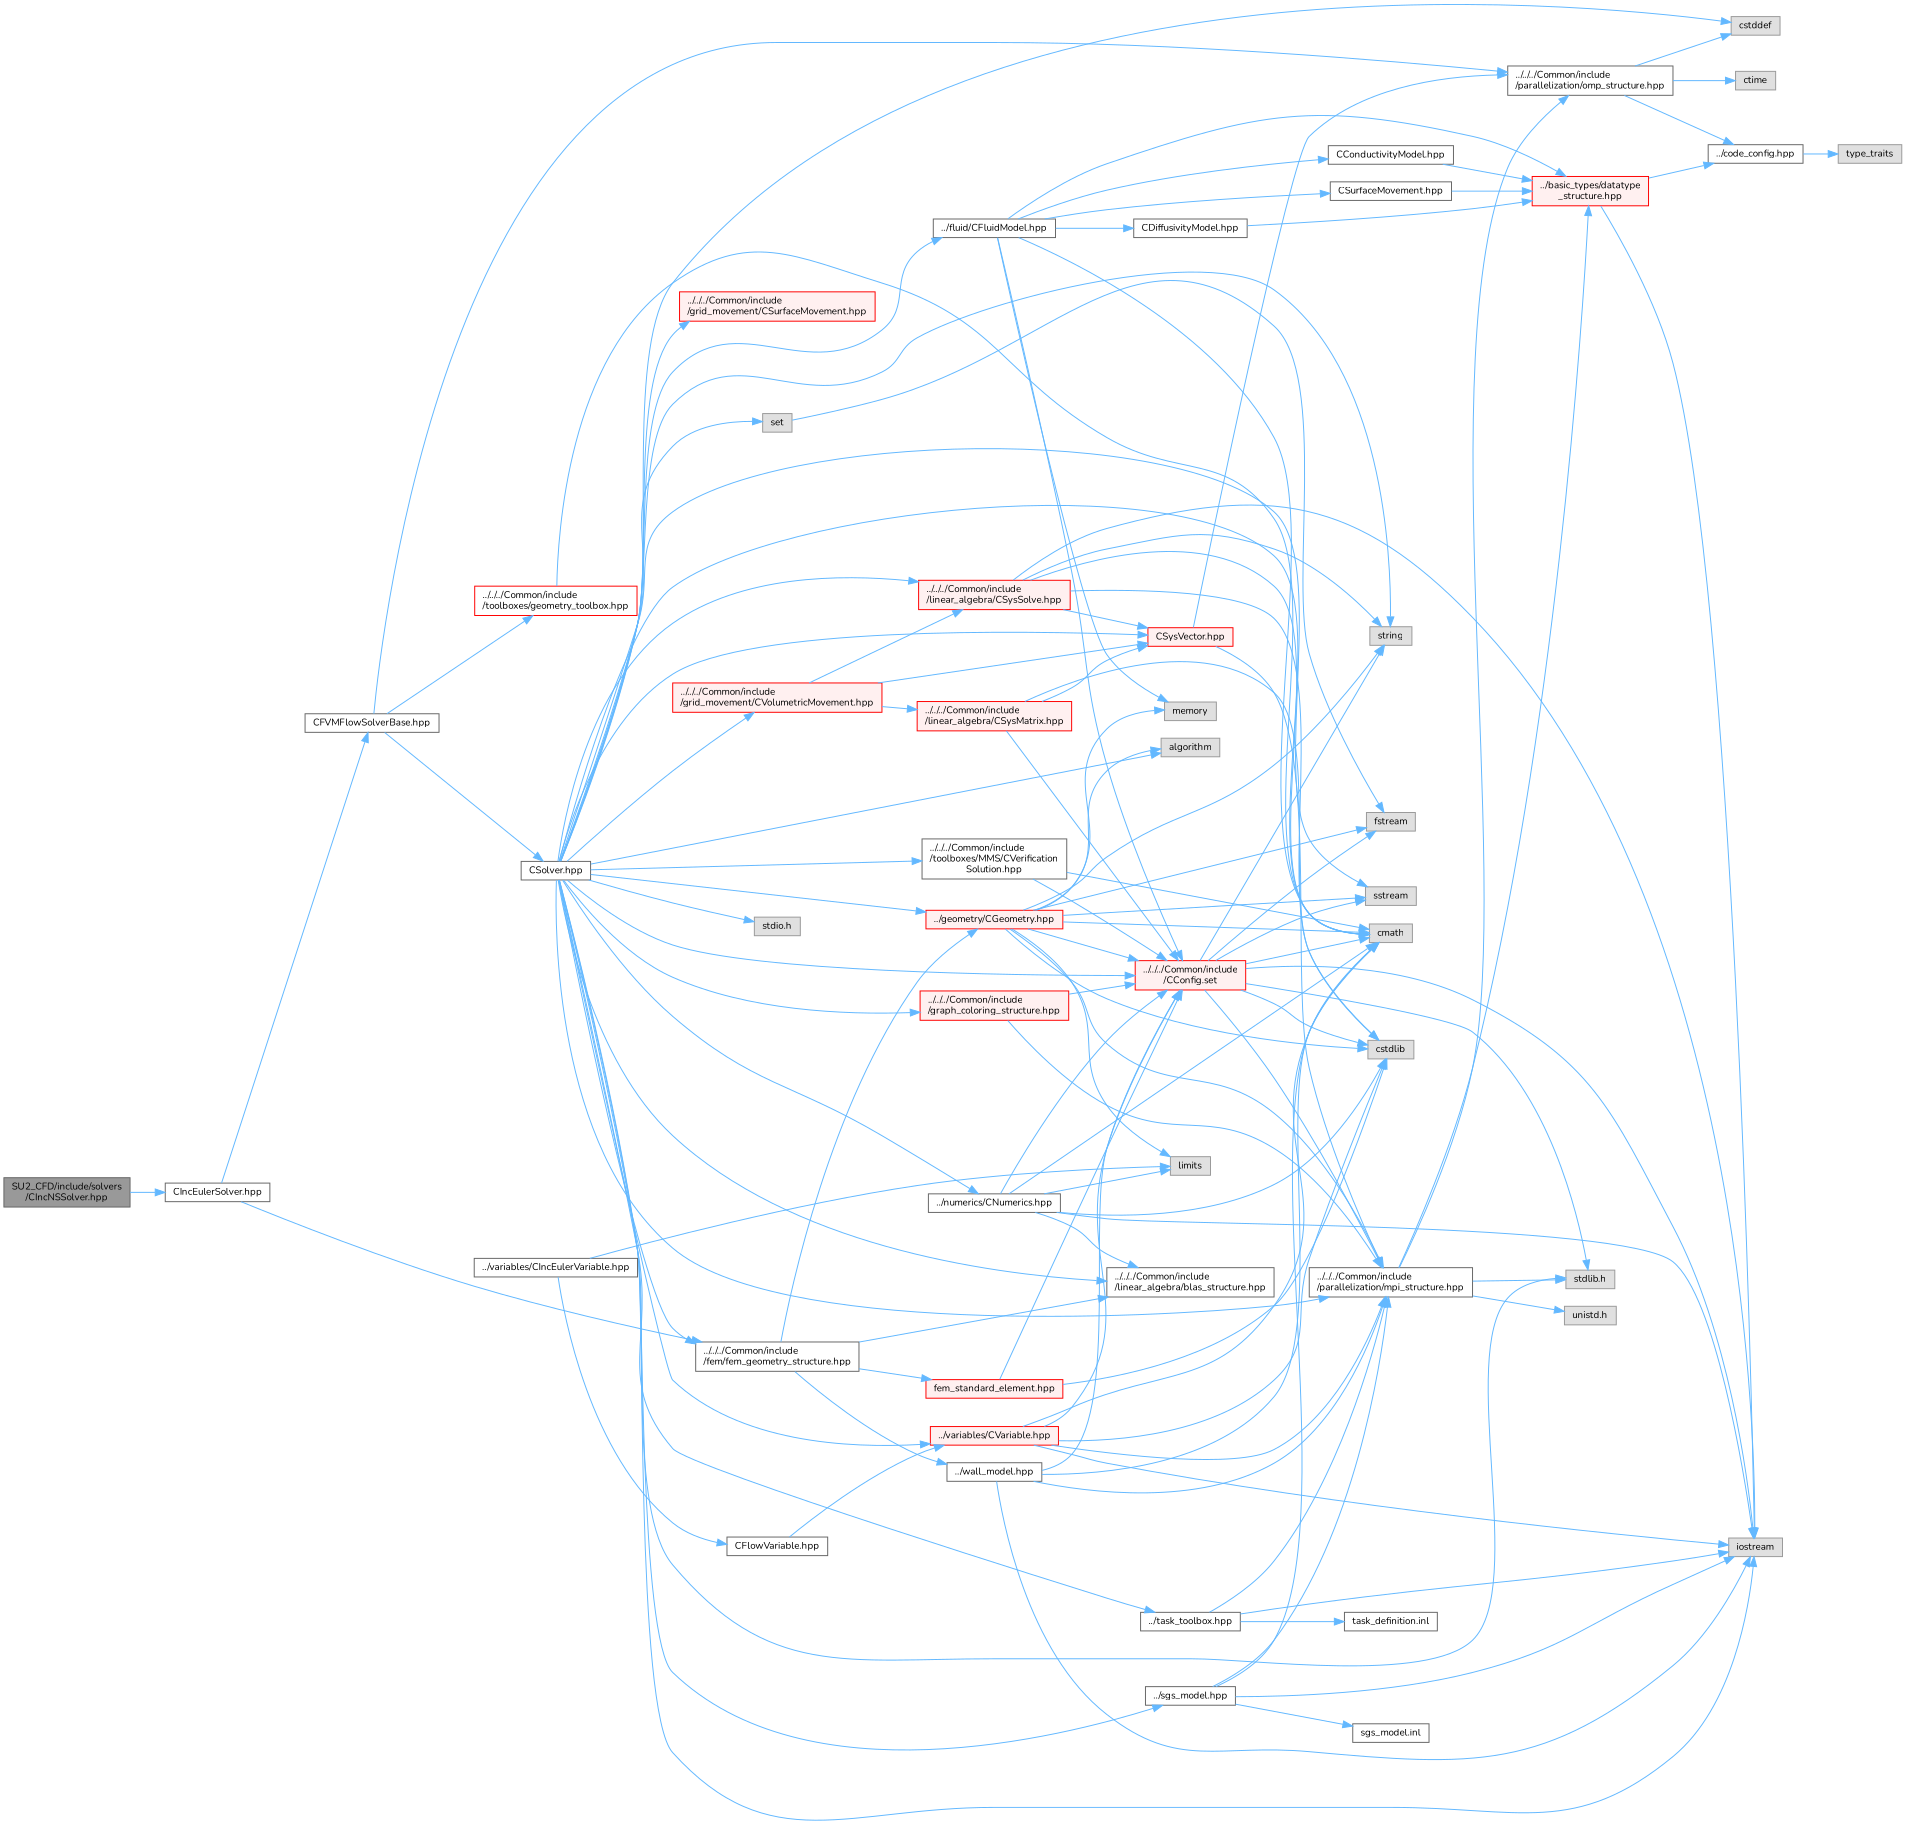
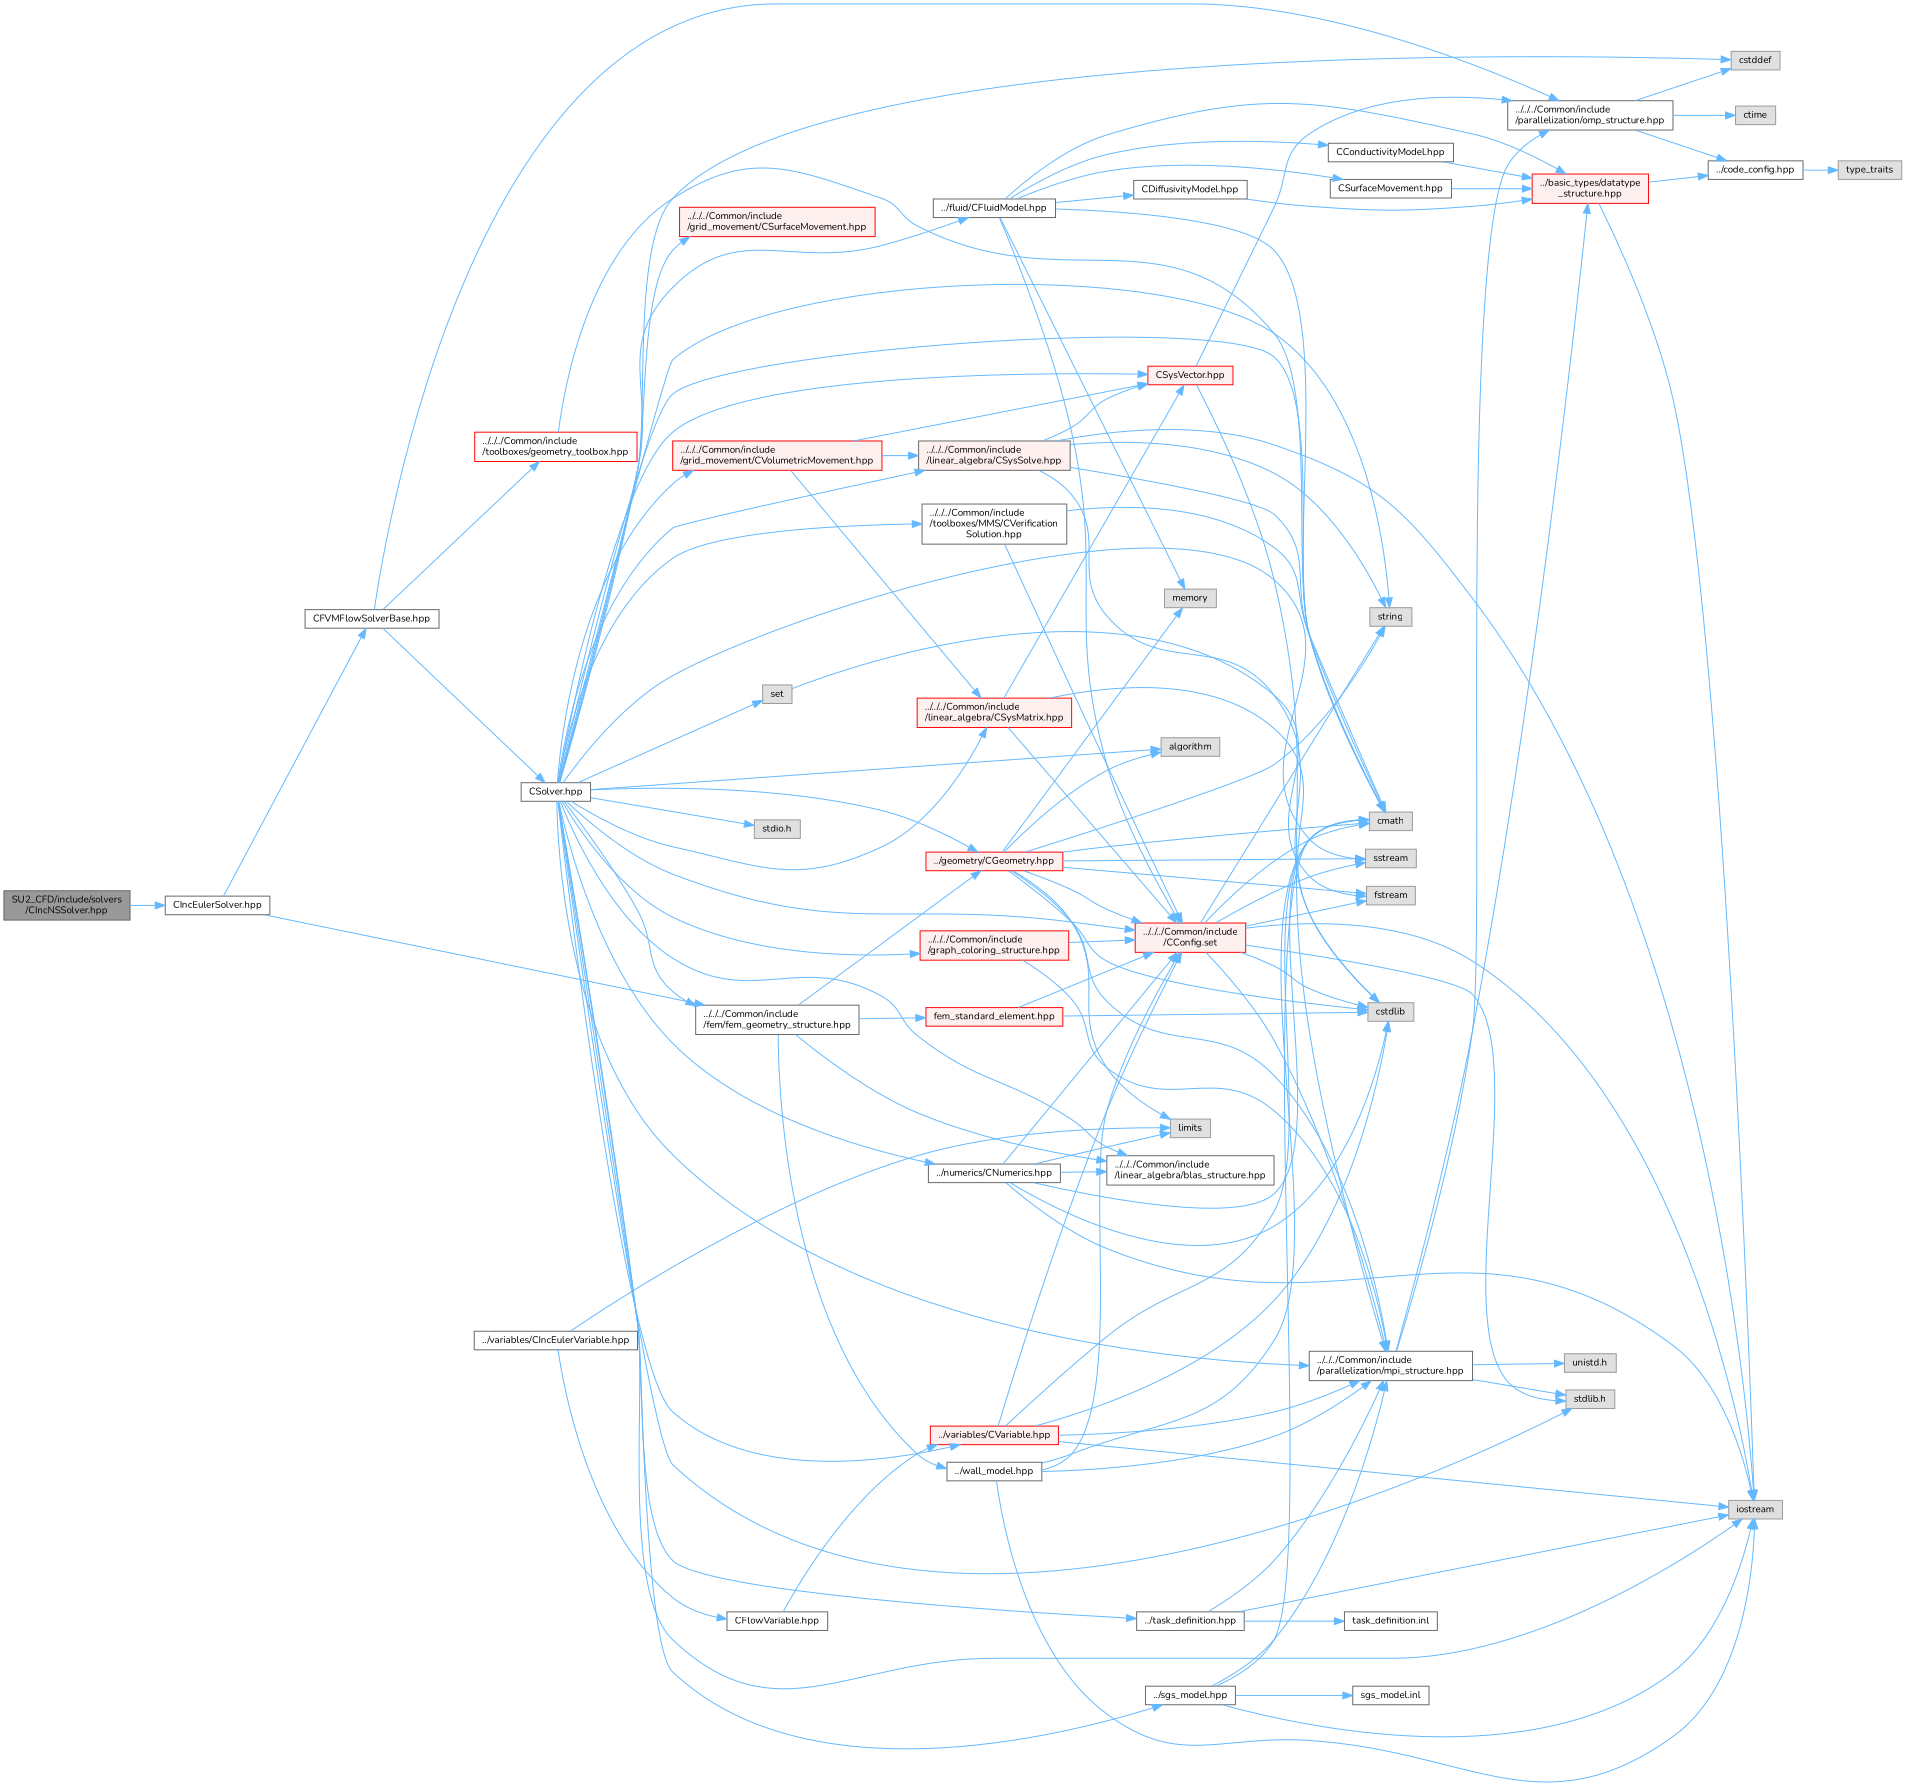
(994, 595) -> (994, 456)
none -> (798, 869)
(1190, 1622) -> (1190, 1621)
